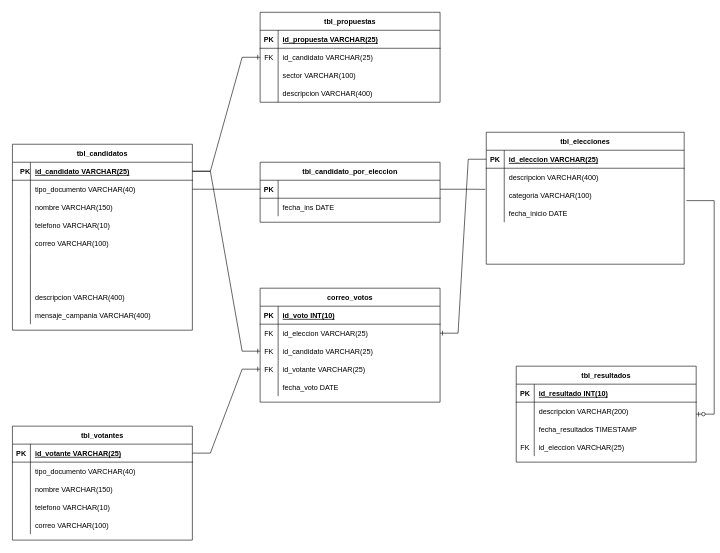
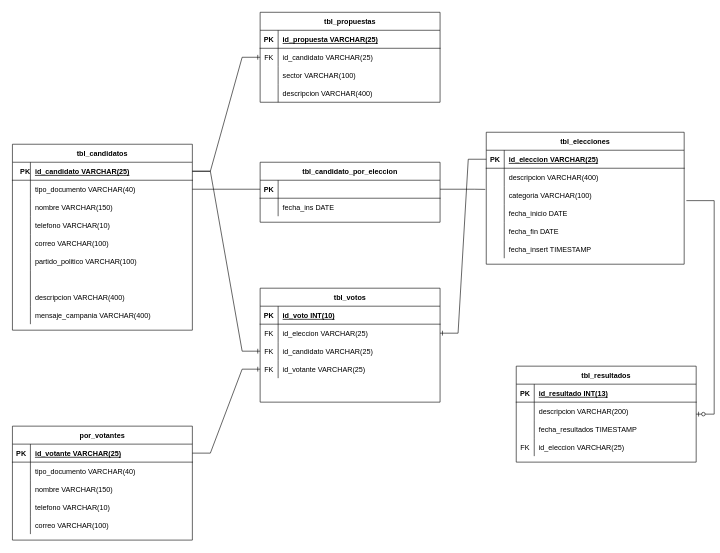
none -> (594, 231)
none -> (594, 249)
none -> (111, 261)
(350, 298) -> (350, 298)
(359, 387) -> none
(576, 394) -> (576, 394)
(102, 436) -> (102, 436)
